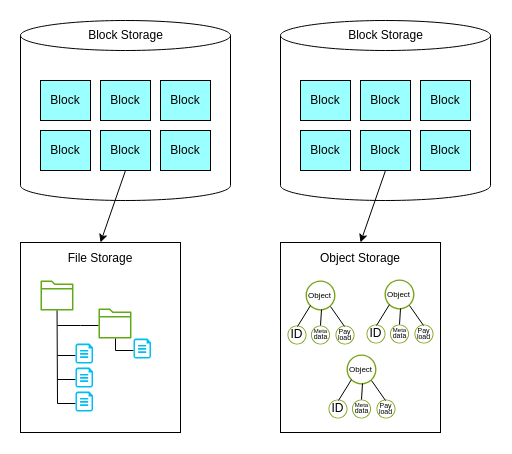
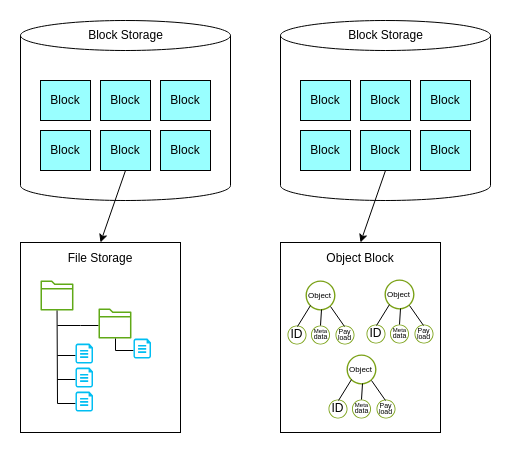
(361, 338) -> (361, 338)
